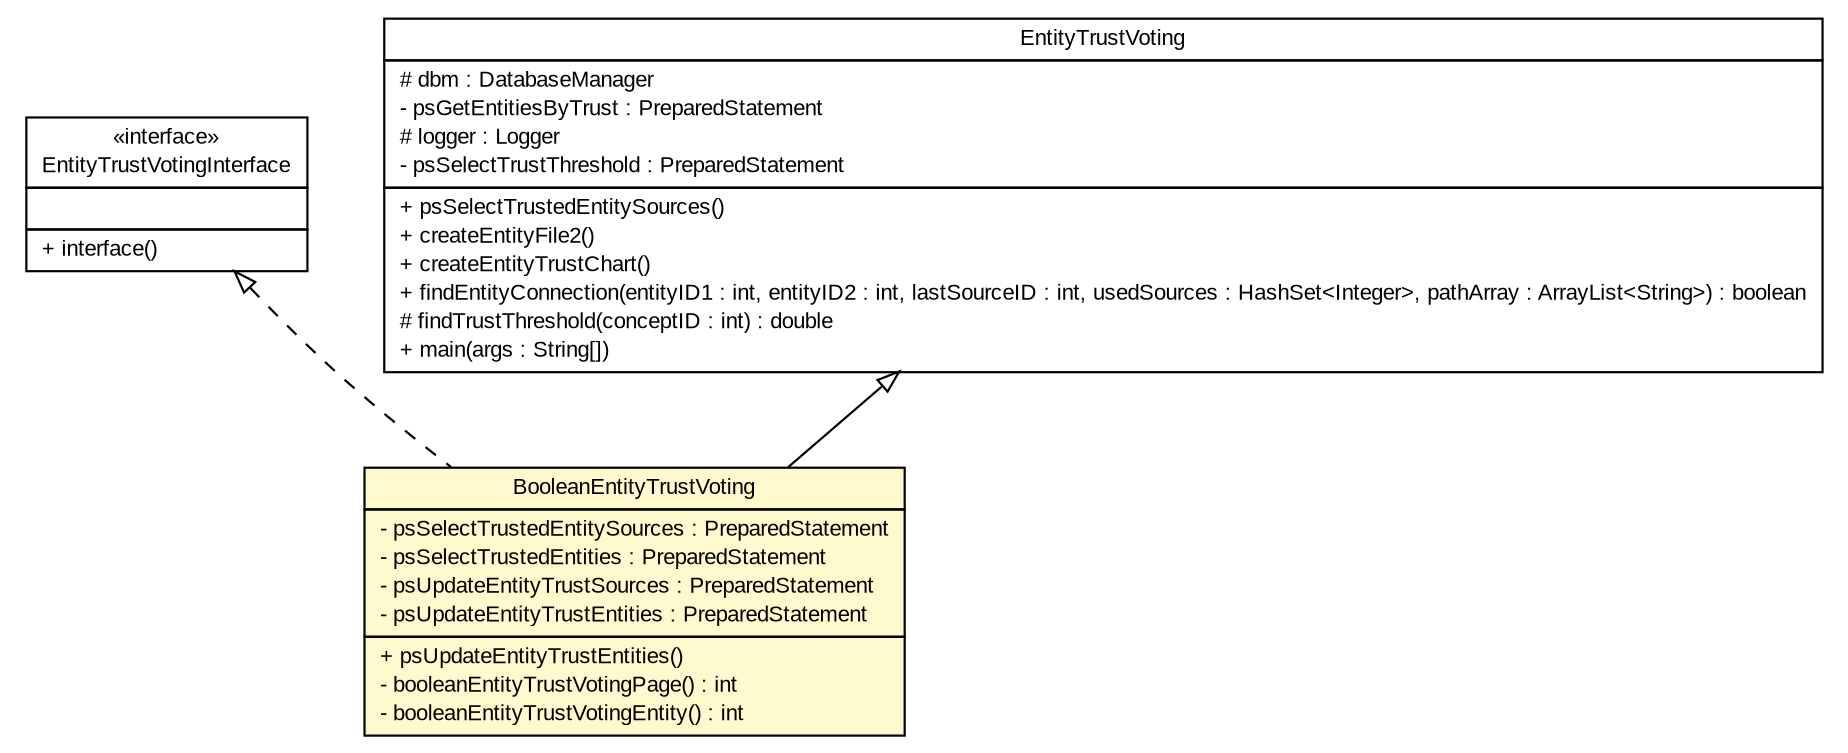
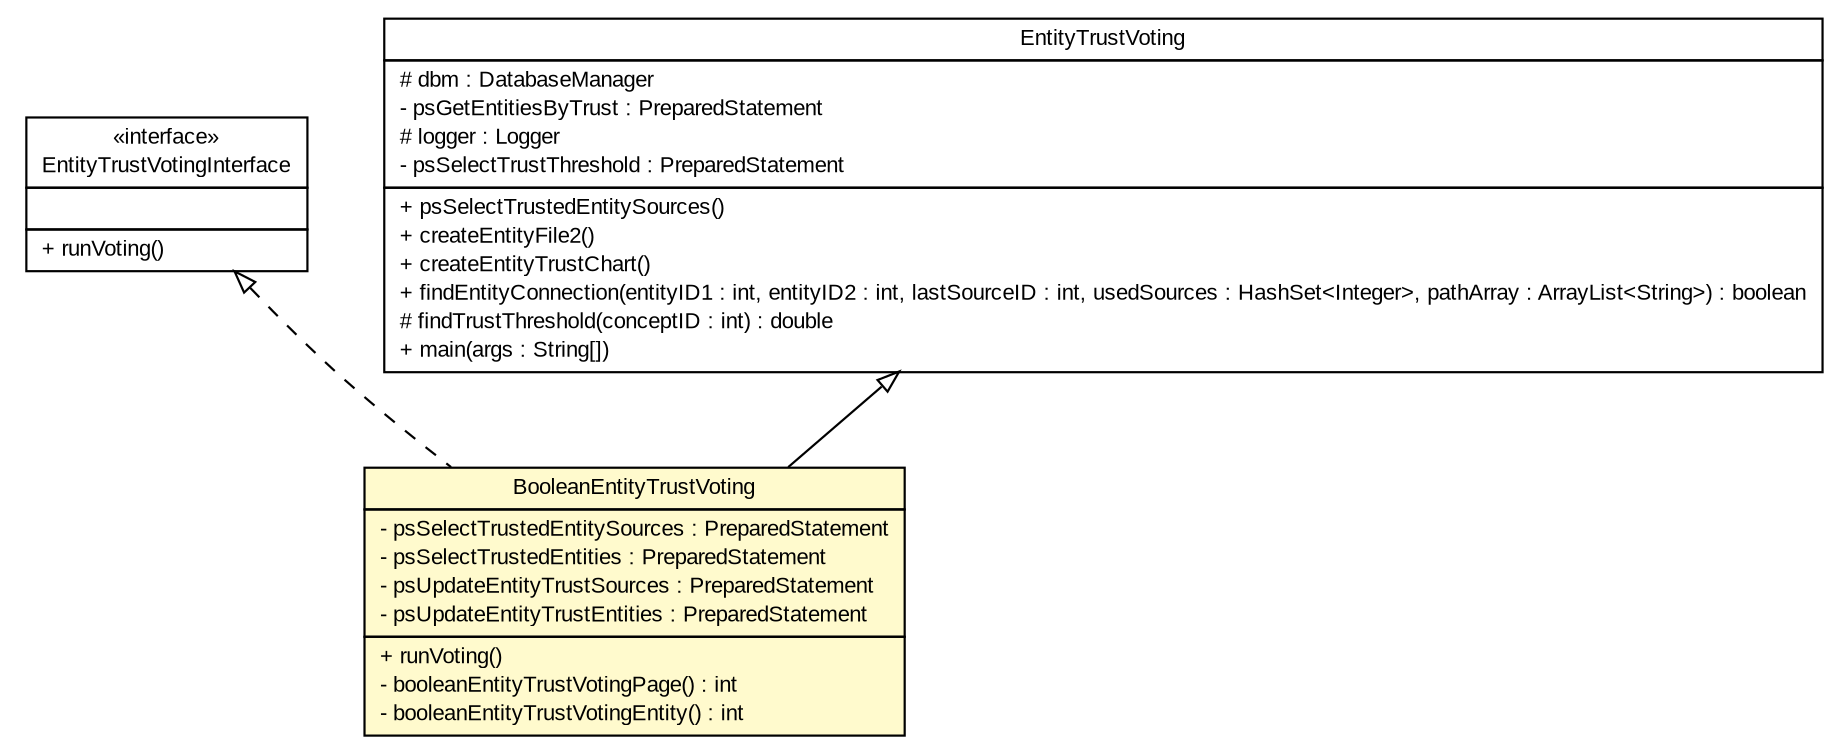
(100, 249) -> (103, 249)
(532, 657) -> (441, 657)
